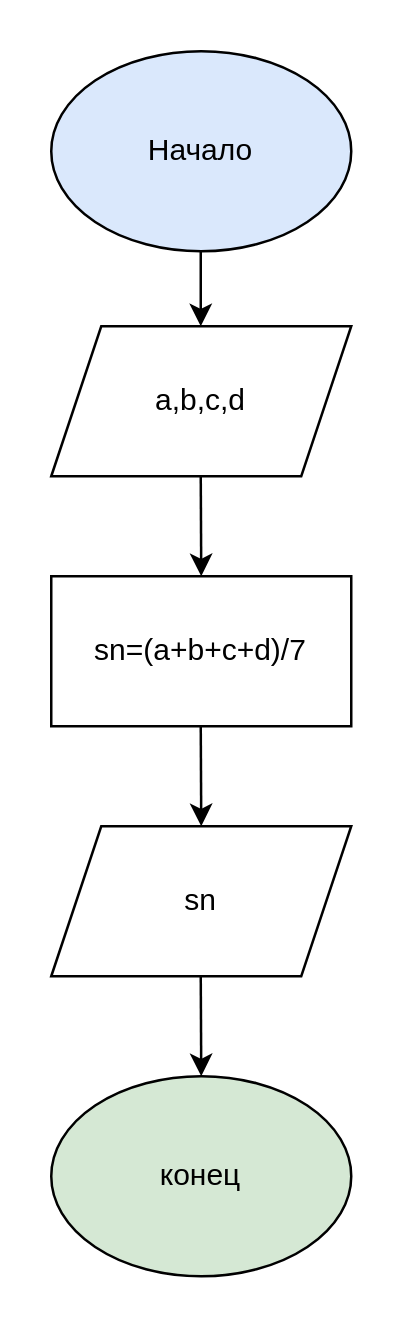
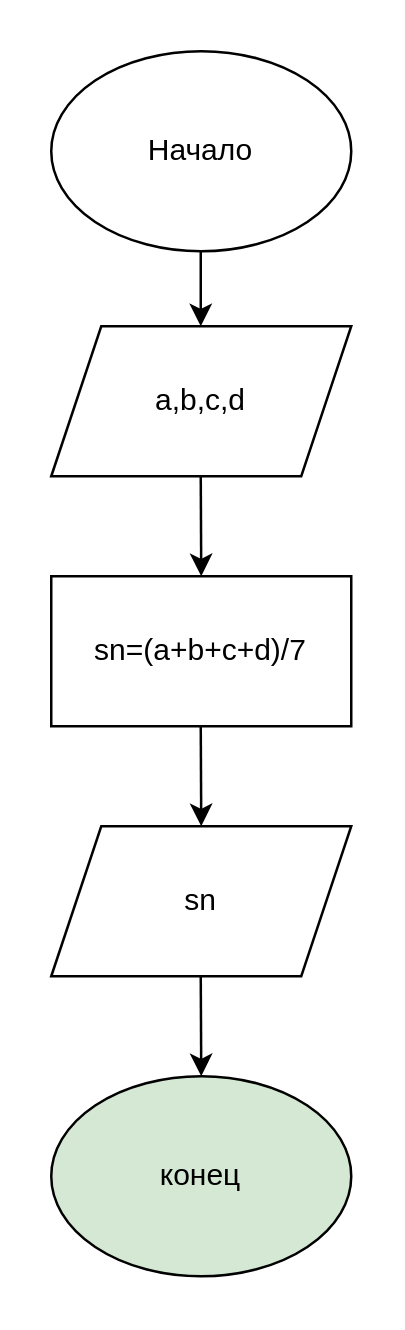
(201, 151) -> (201, 151)
